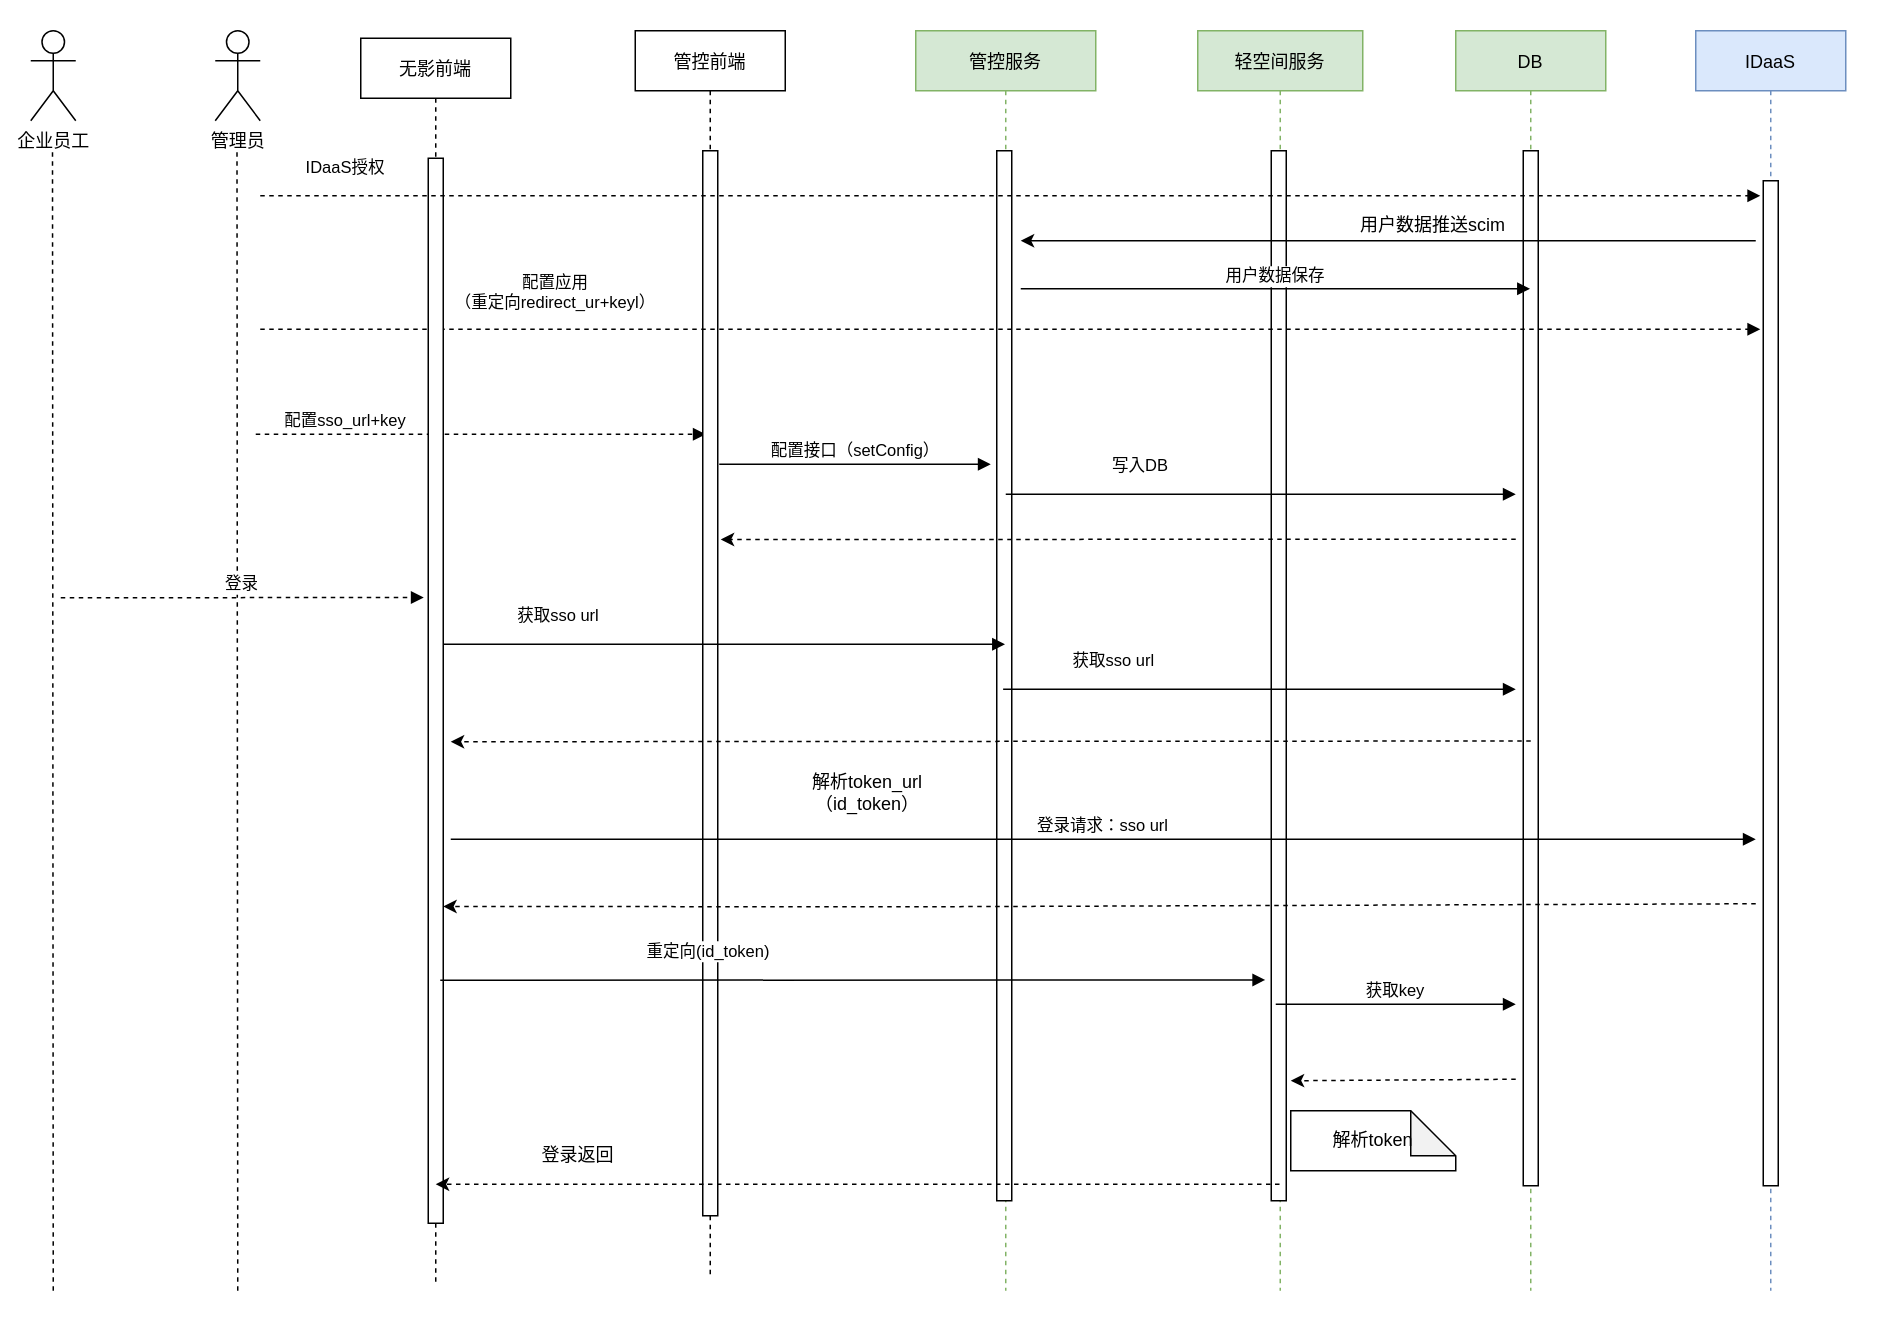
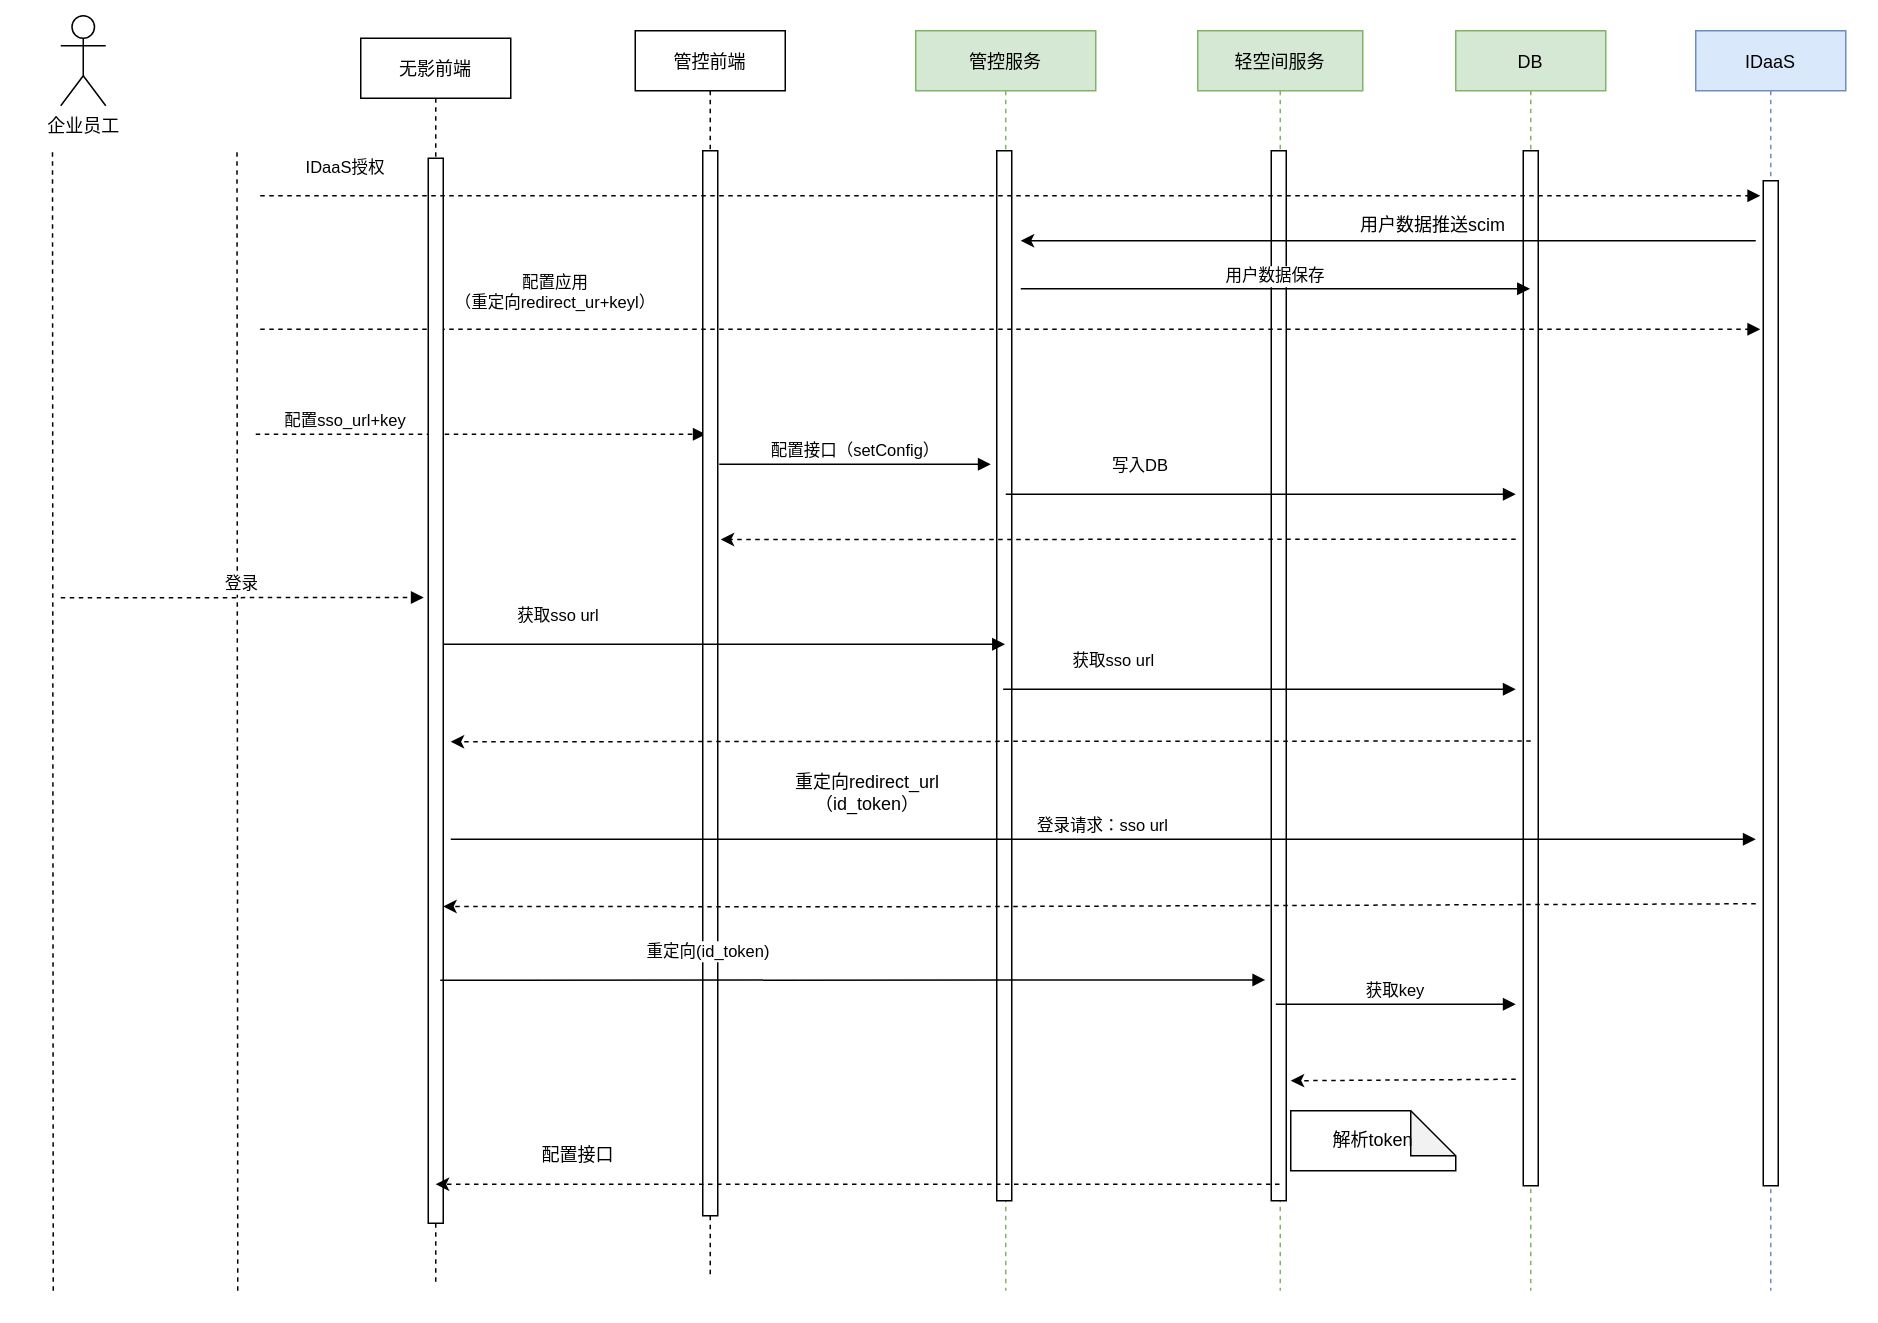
(53, 76) -> (83, 61)
(238, 76) -> none
(868, 793) -> (868, 793)
(578, 1156) -> (578, 1156)
